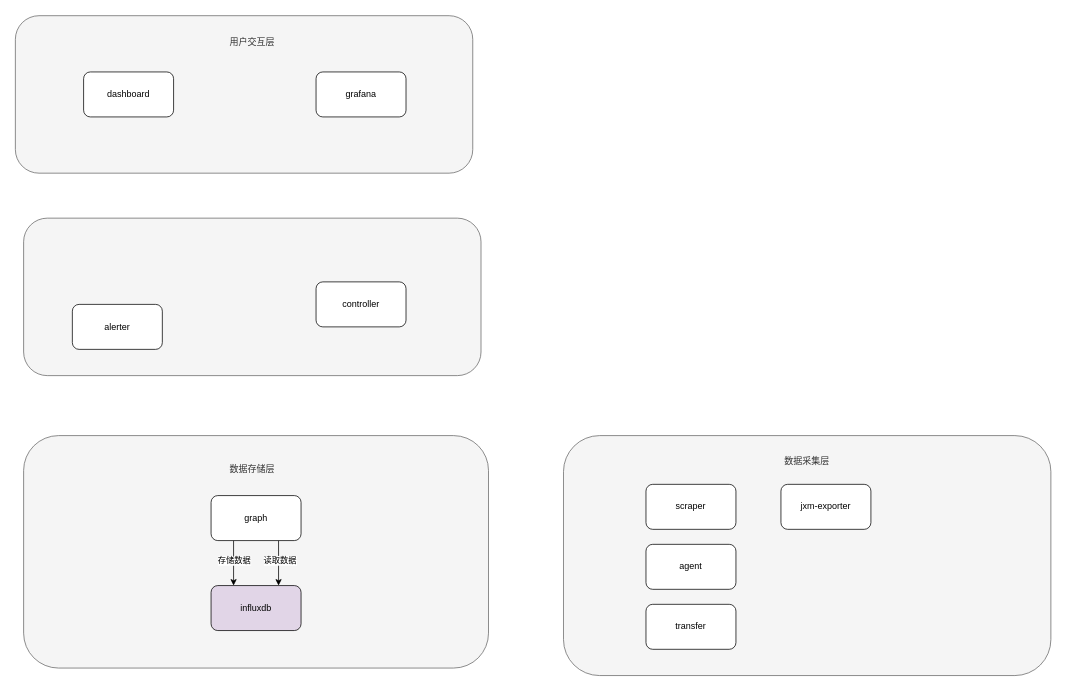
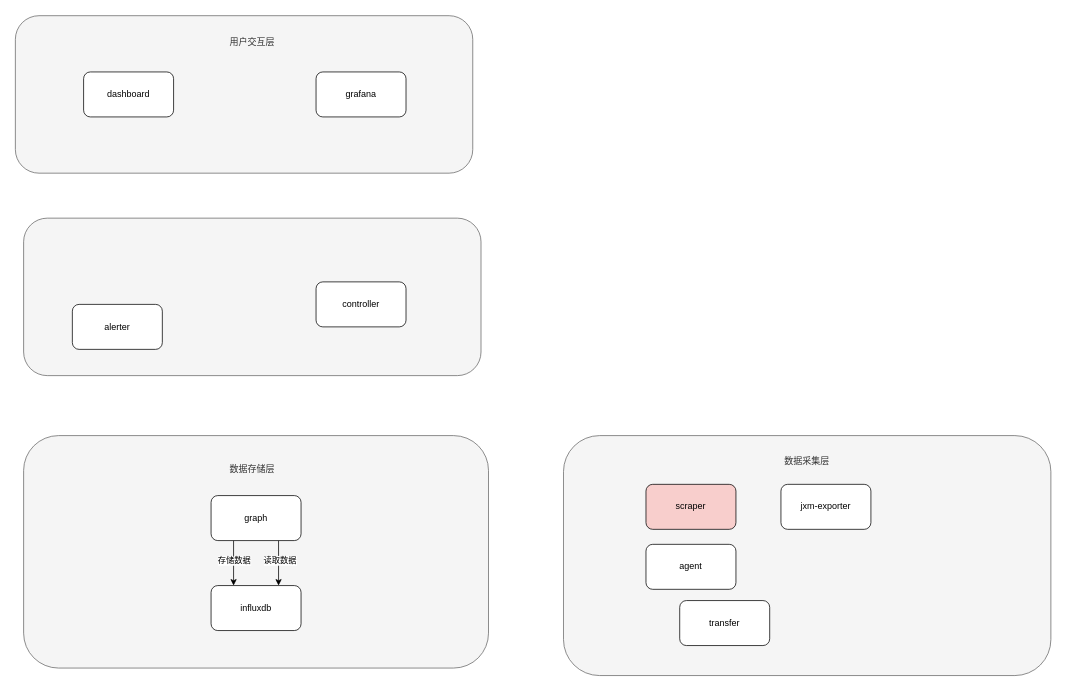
(691, 507) -> (691, 507)
(256, 608) -> (256, 608)
(691, 627) -> (725, 623)
